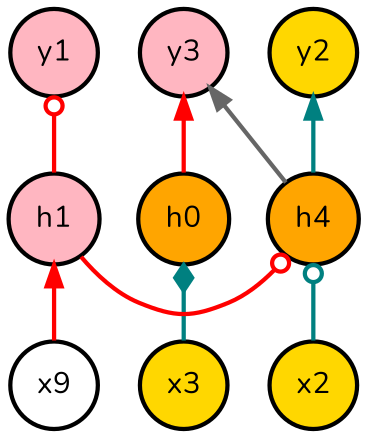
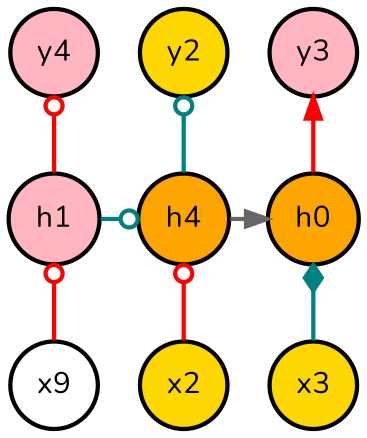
(54, 53) -> (54, 53)
(255, 144) -> (238, 219)
(313, 146) -> (184, 143)
(313, 311) -> (184, 311)
(169, 312) -> (110, 219)
(54, 314) -> (54, 311)
